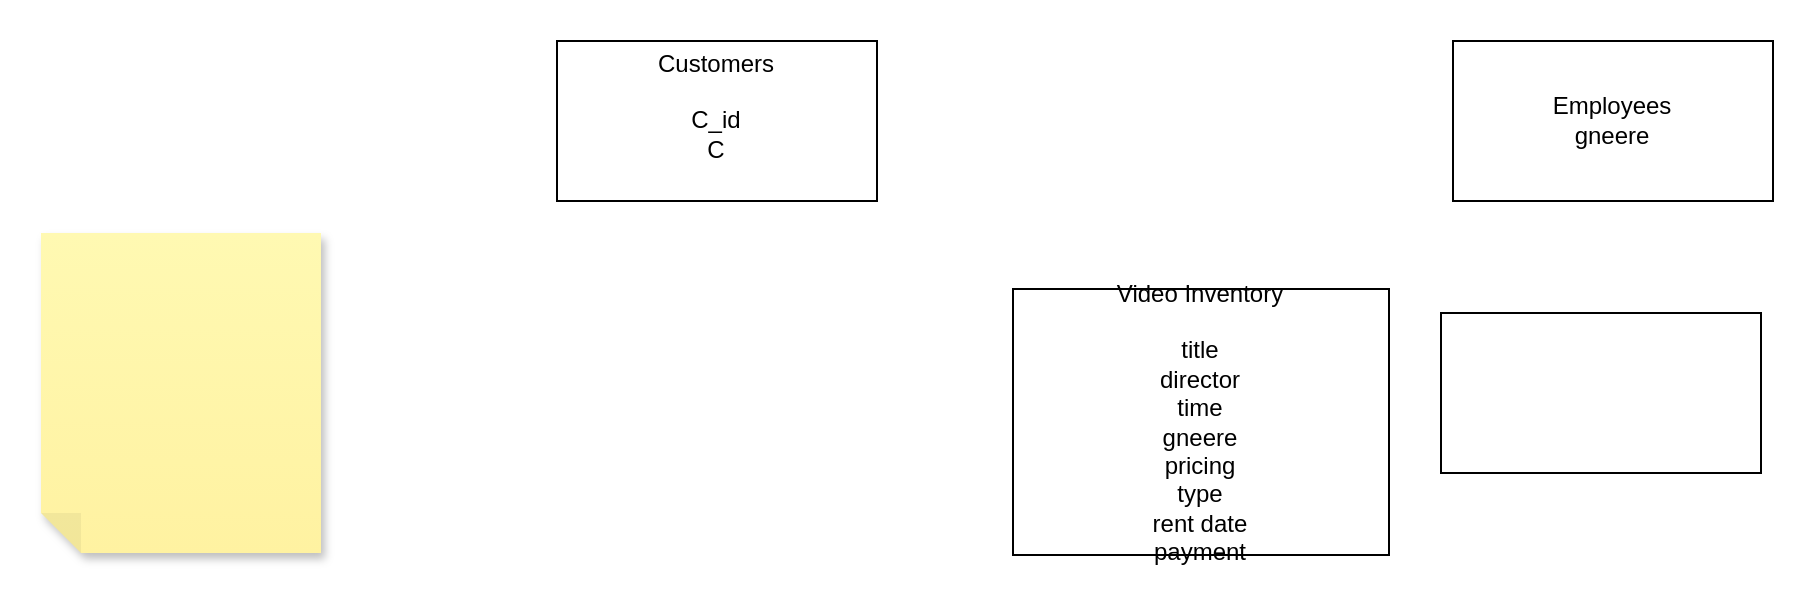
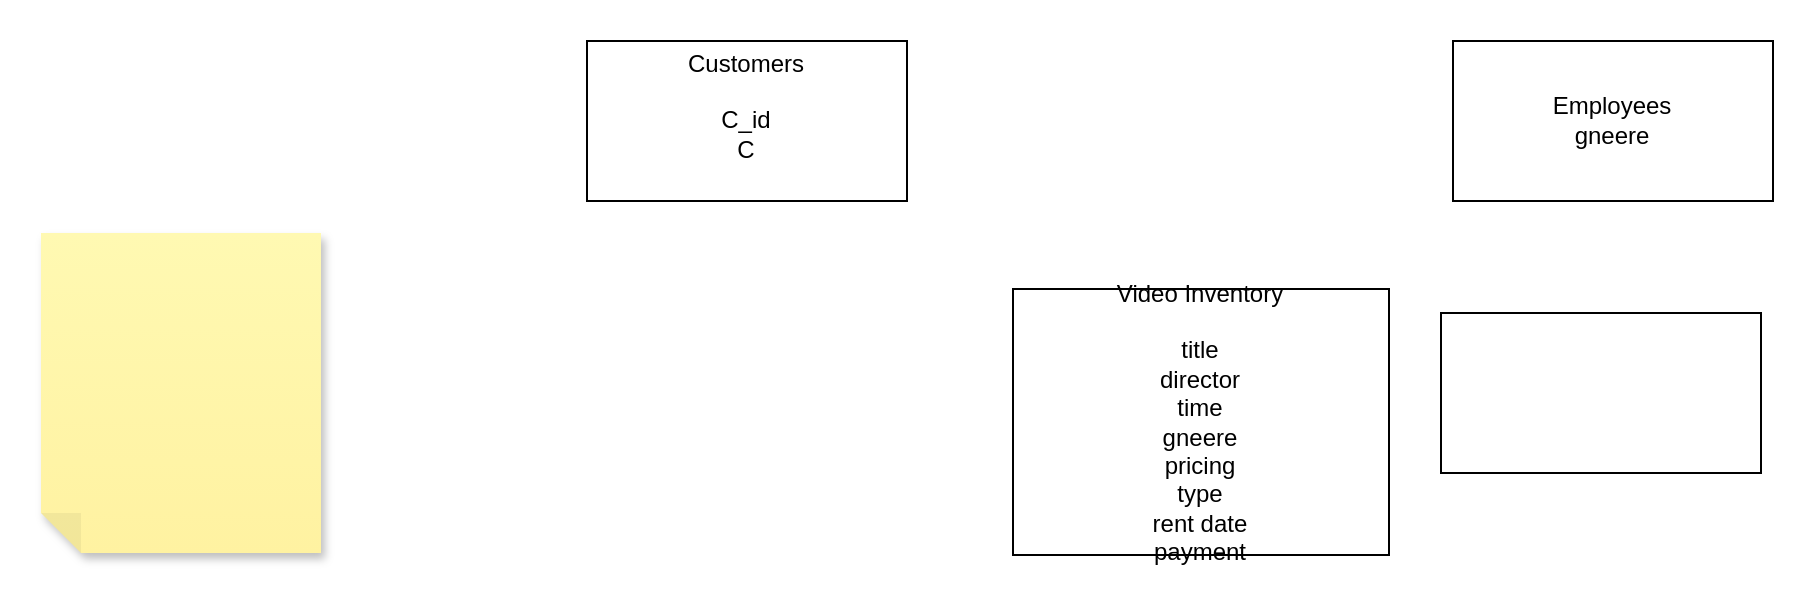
(717, 121) -> (747, 121)
